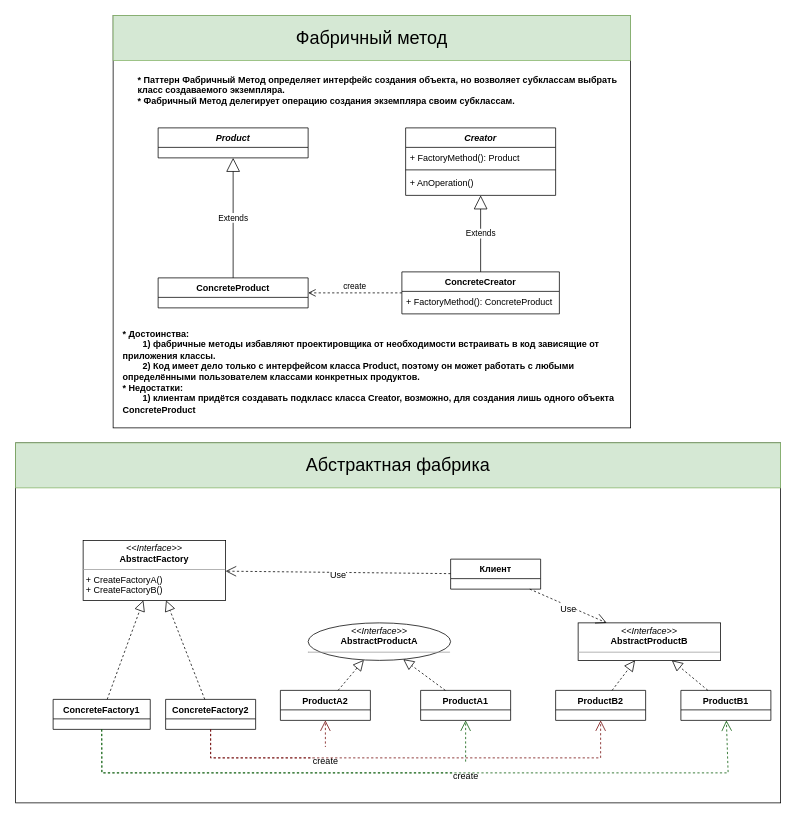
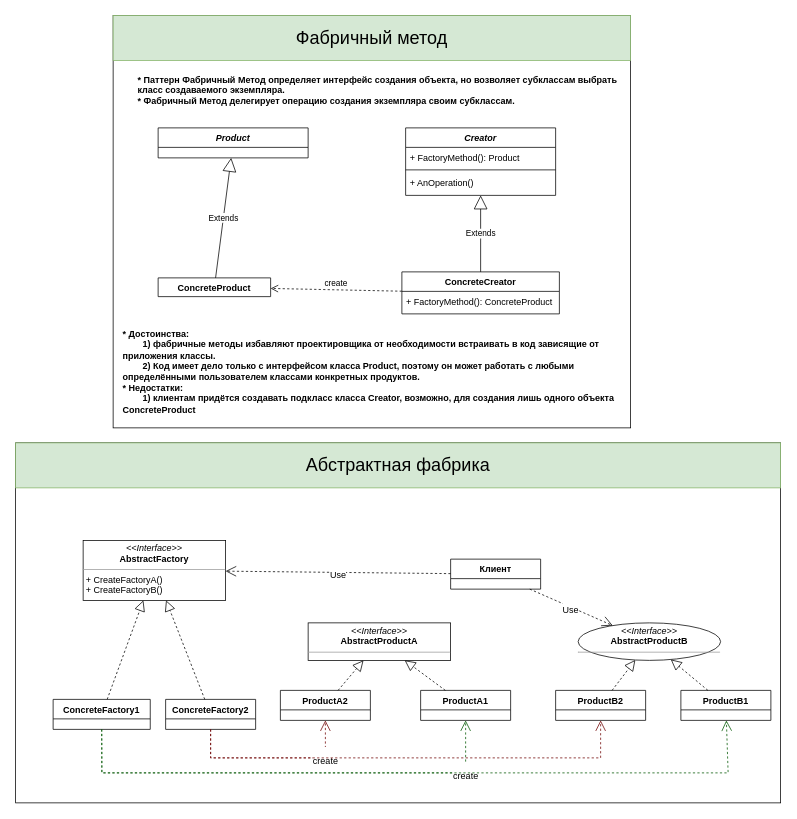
(233, 293) -> (214, 287)
(379, 642) -> (379, 642)
(649, 642) -> (649, 642)
